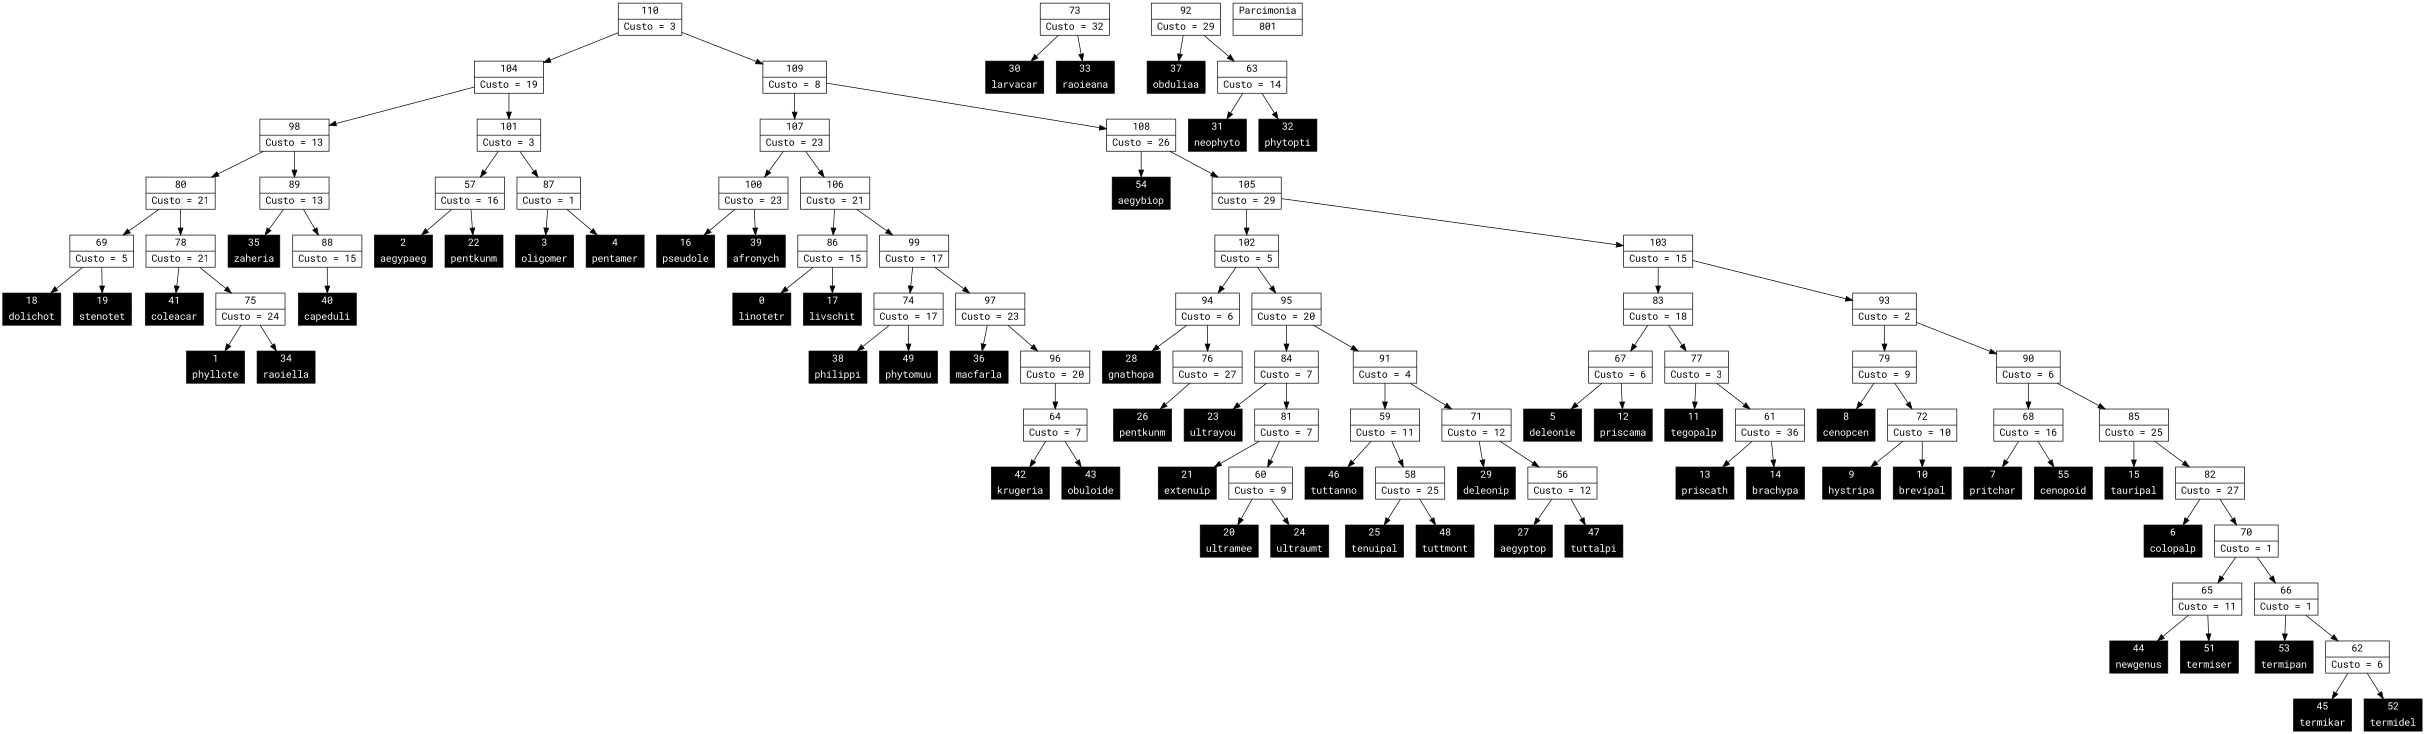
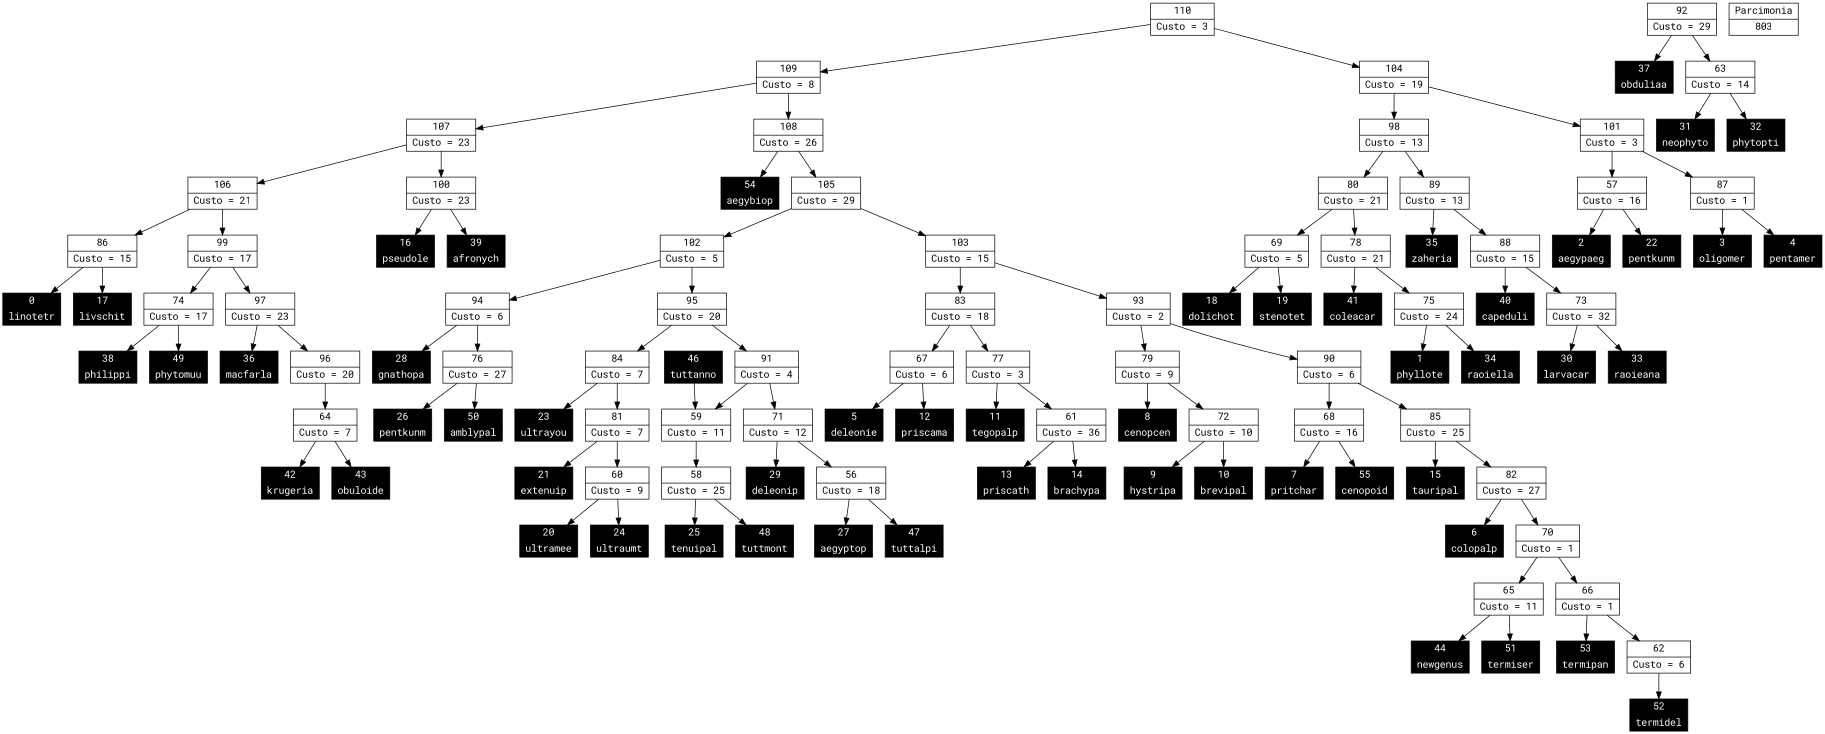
(1268, 27) -> (1764, 27)
none -> (1540, 278)
none -> (473, 425)
(1362, 451) -> (695, 393)
(1562, 491) -> (851, 491)
(2323, 715) -> none
